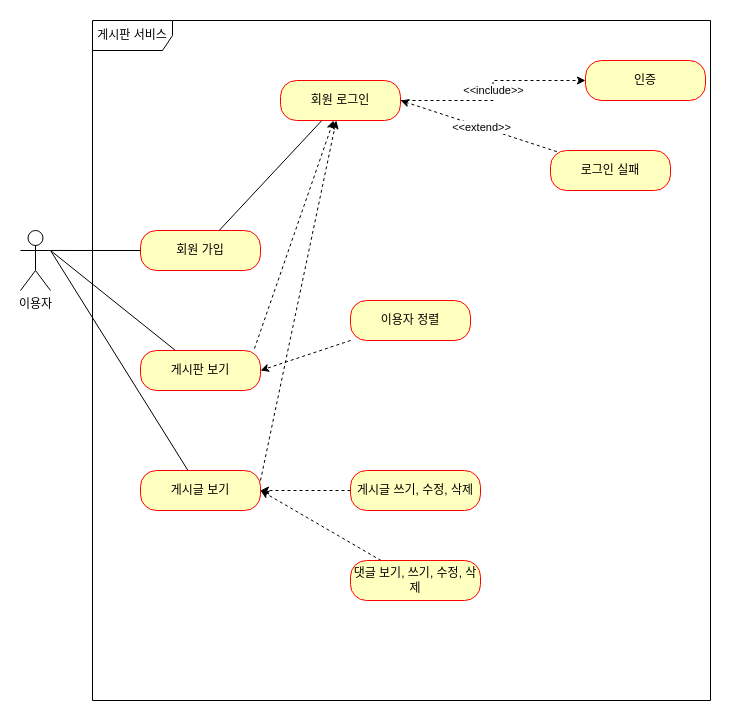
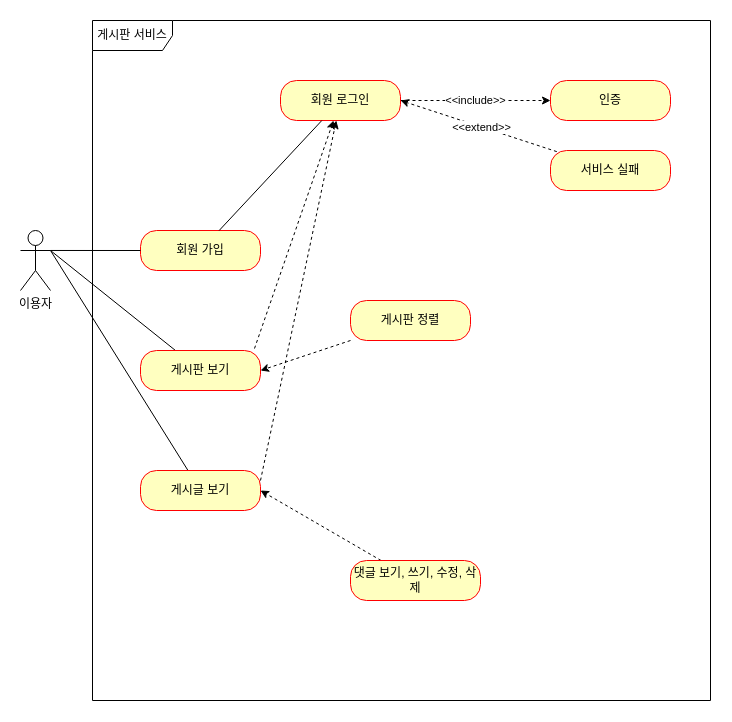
(646, 81) -> (611, 101)
(611, 171) -> (611, 171)
(411, 321) -> (411, 321)
(309, 491) -> none
(416, 491) -> none
